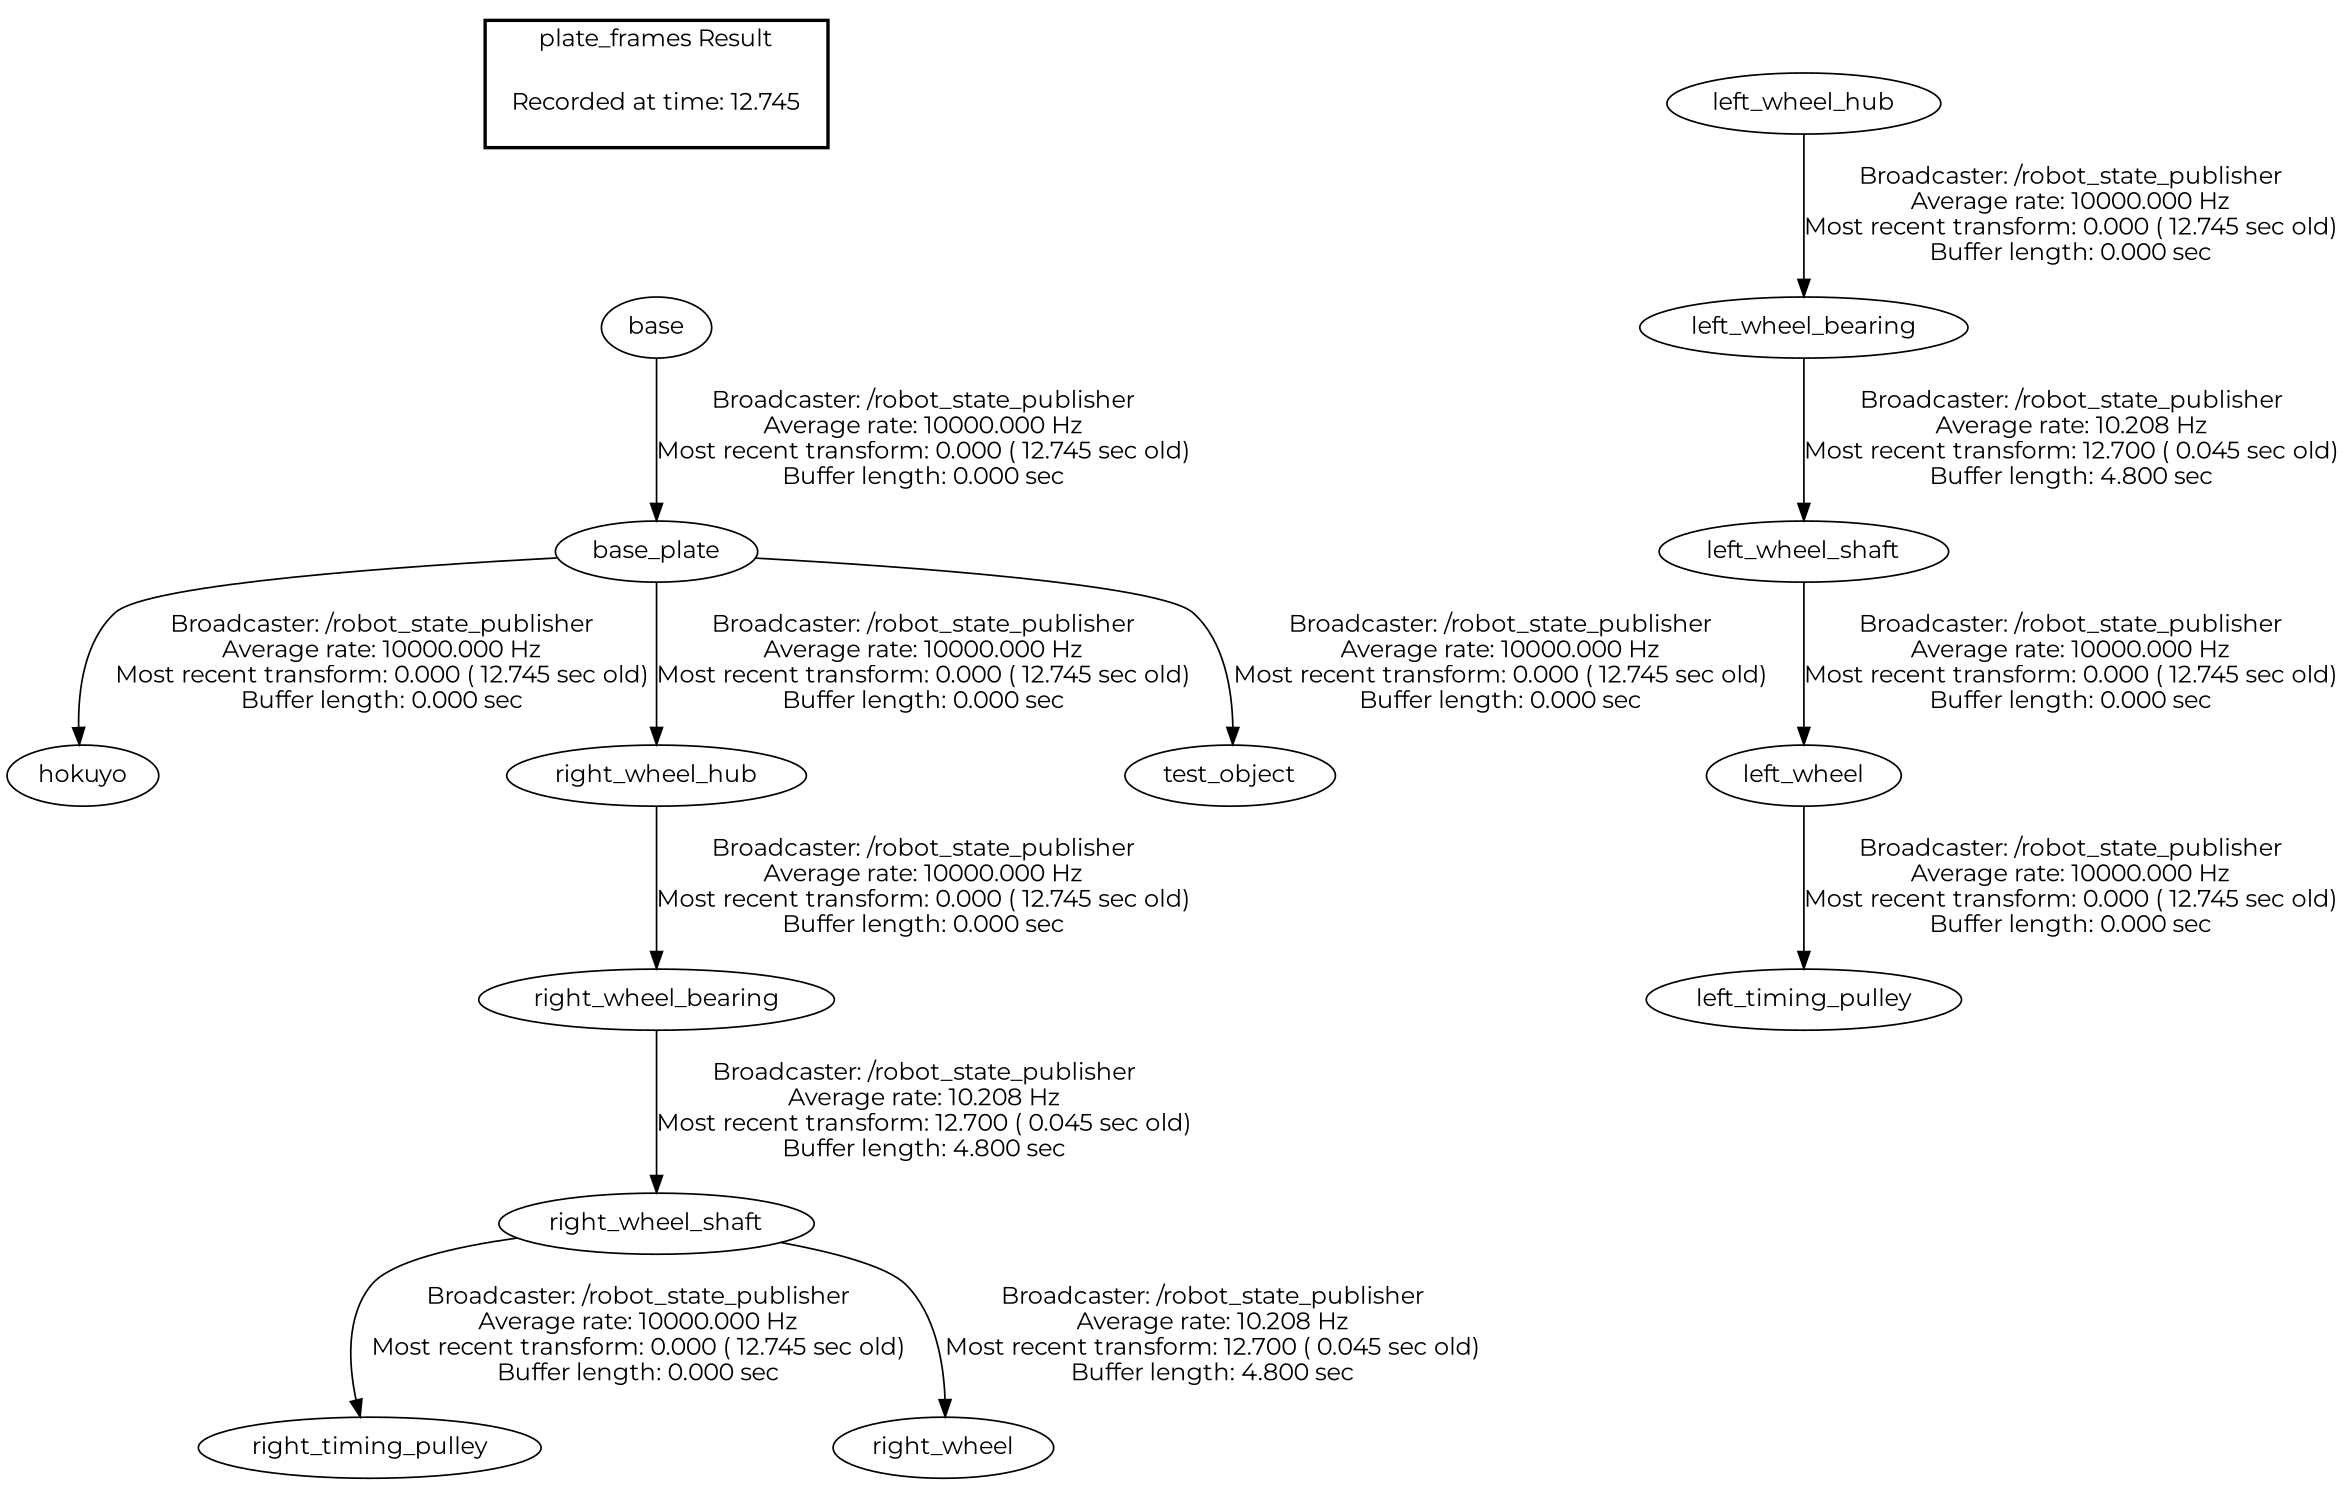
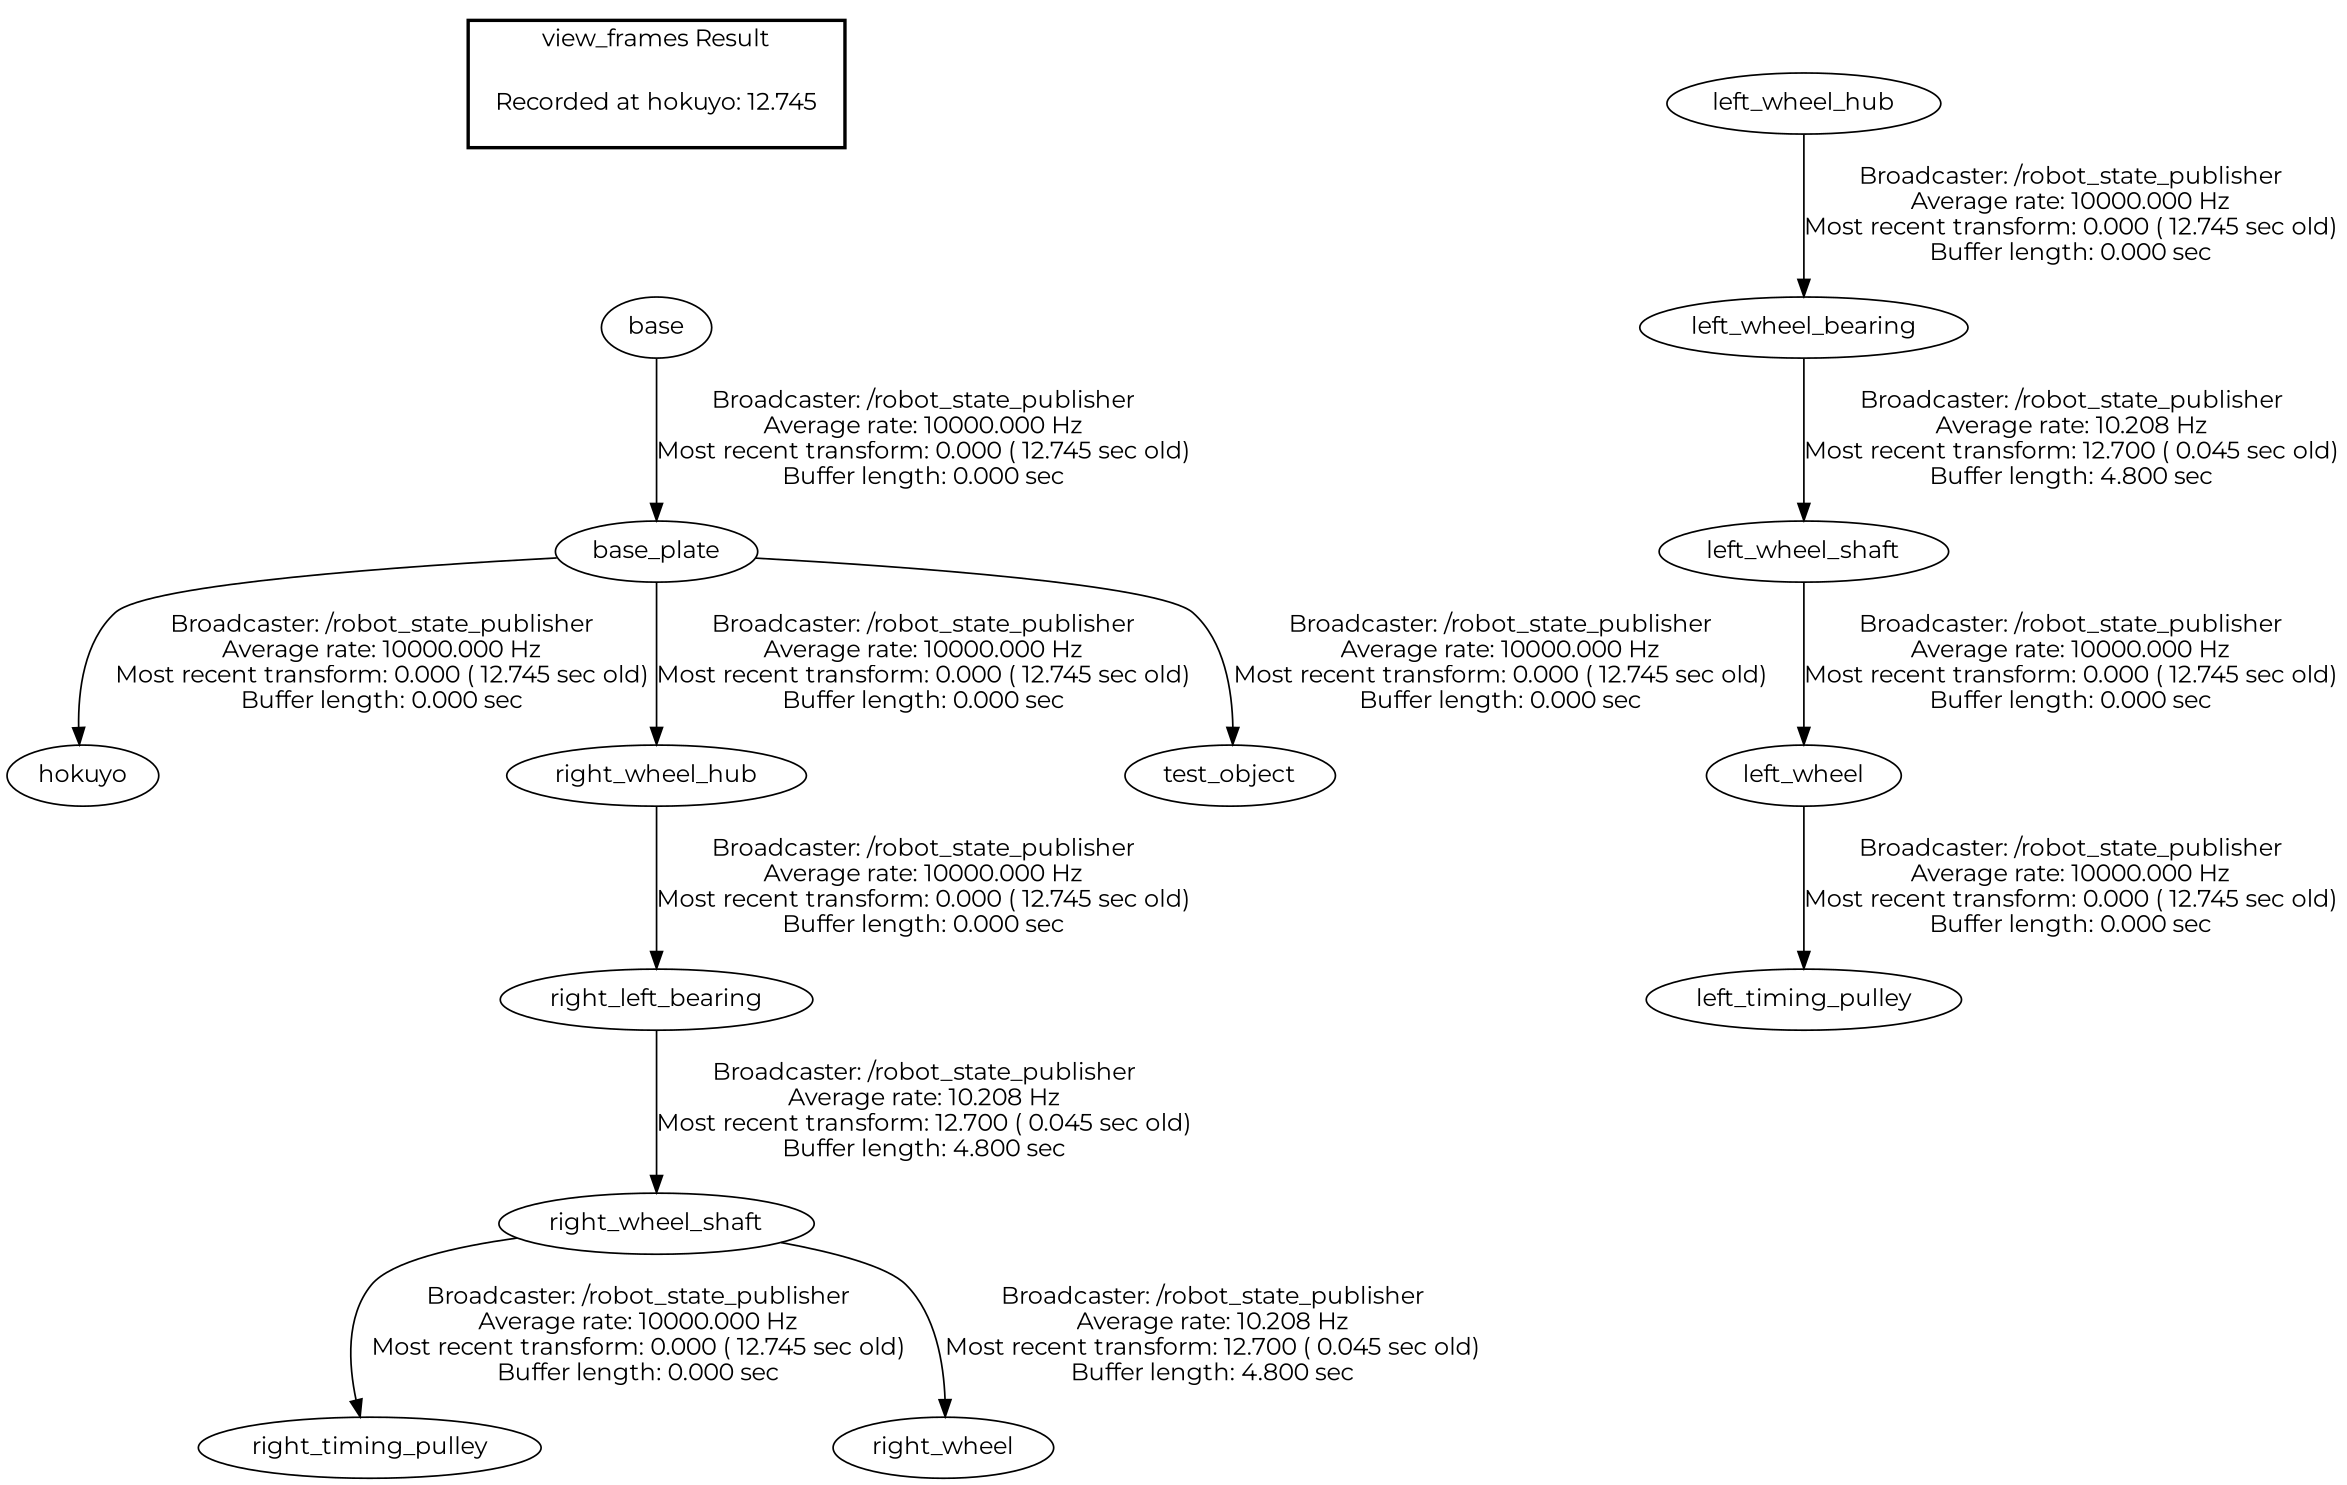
(657, 40) -> (657, 40)
(657, 104) -> (657, 104)
(657, 1000) -> (657, 1000)
